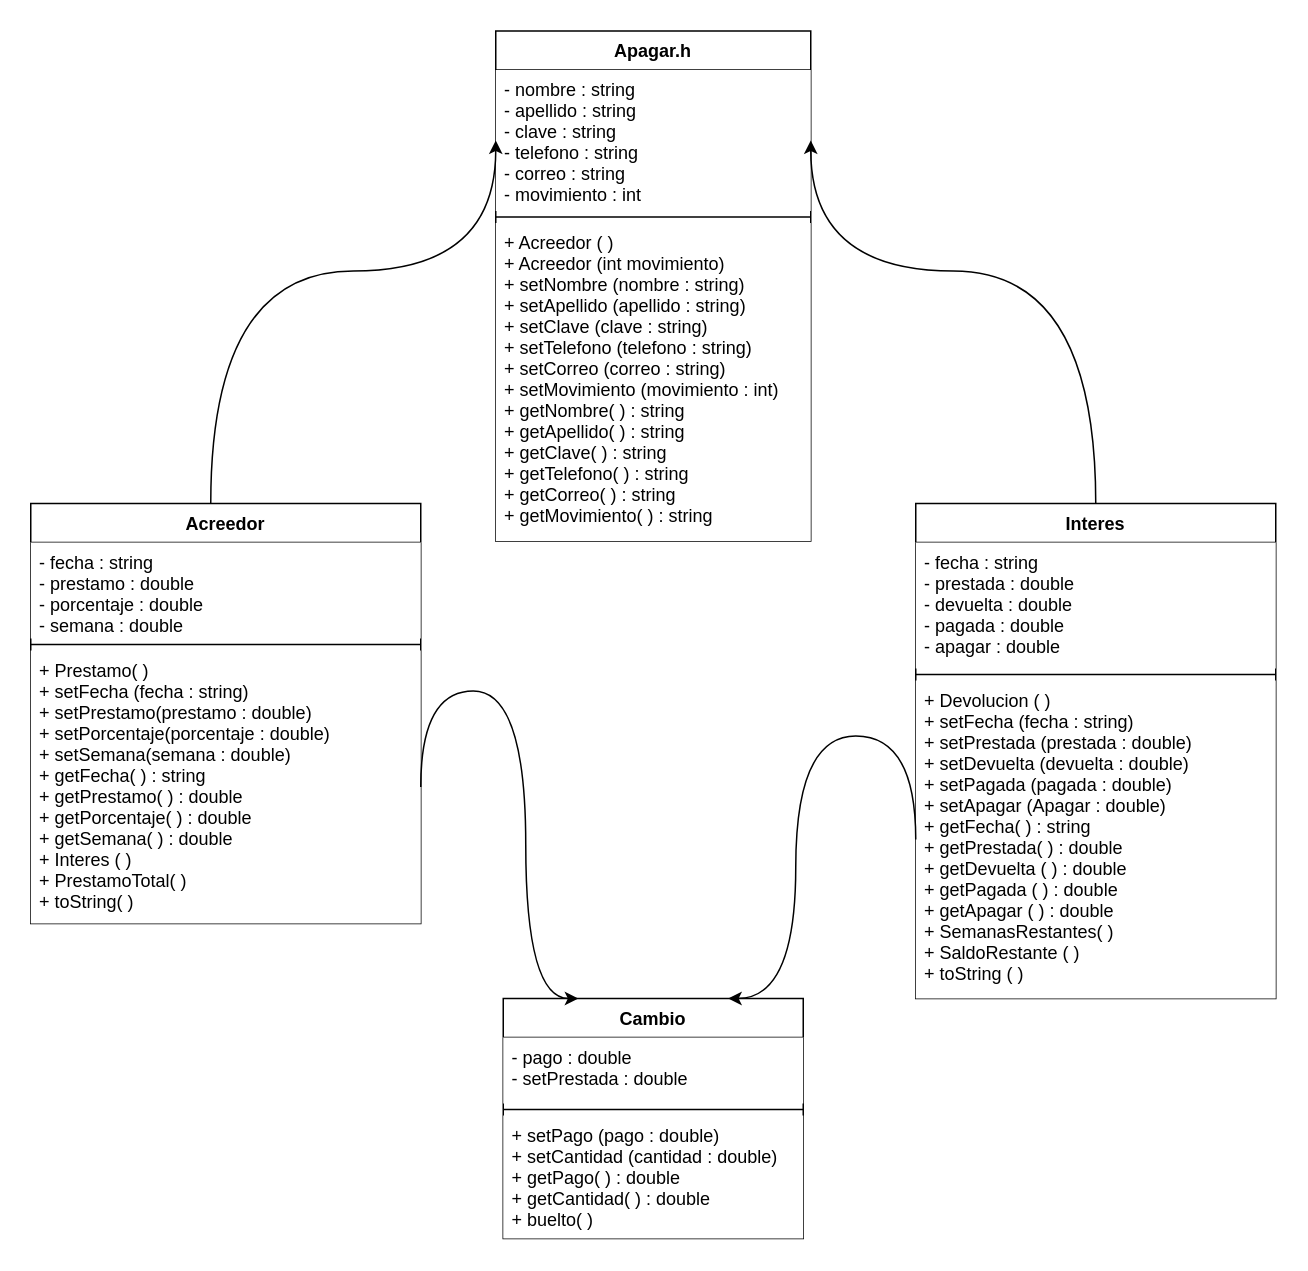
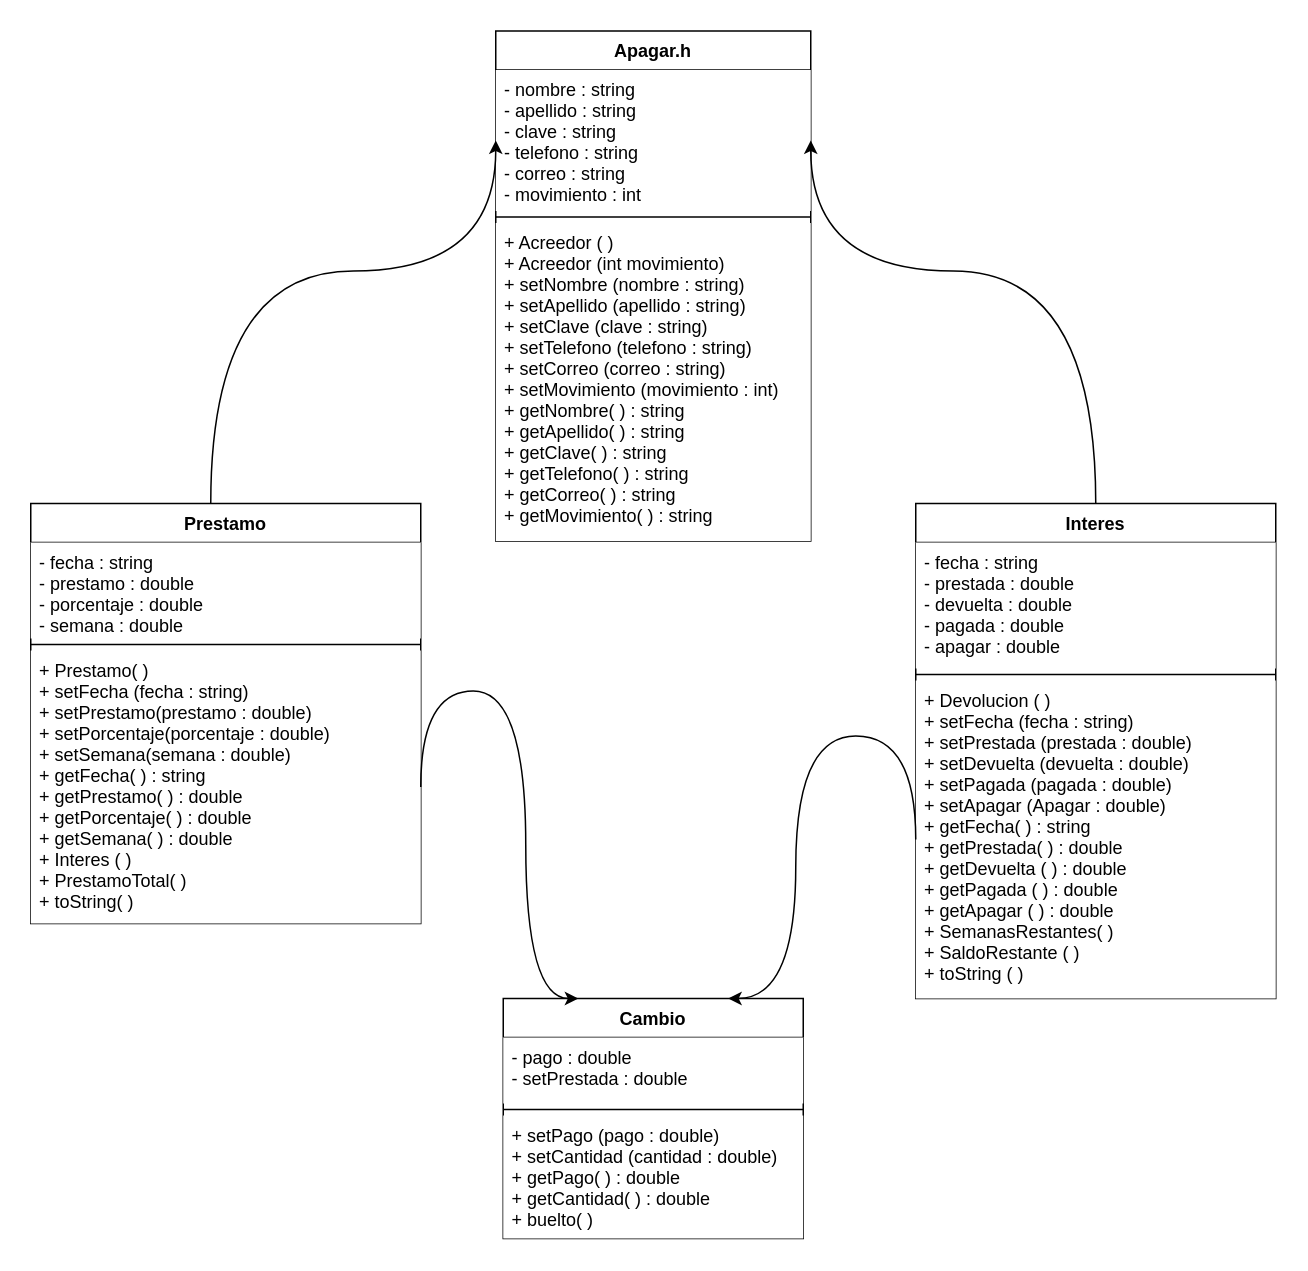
(225, 524) -> (225, 524)
